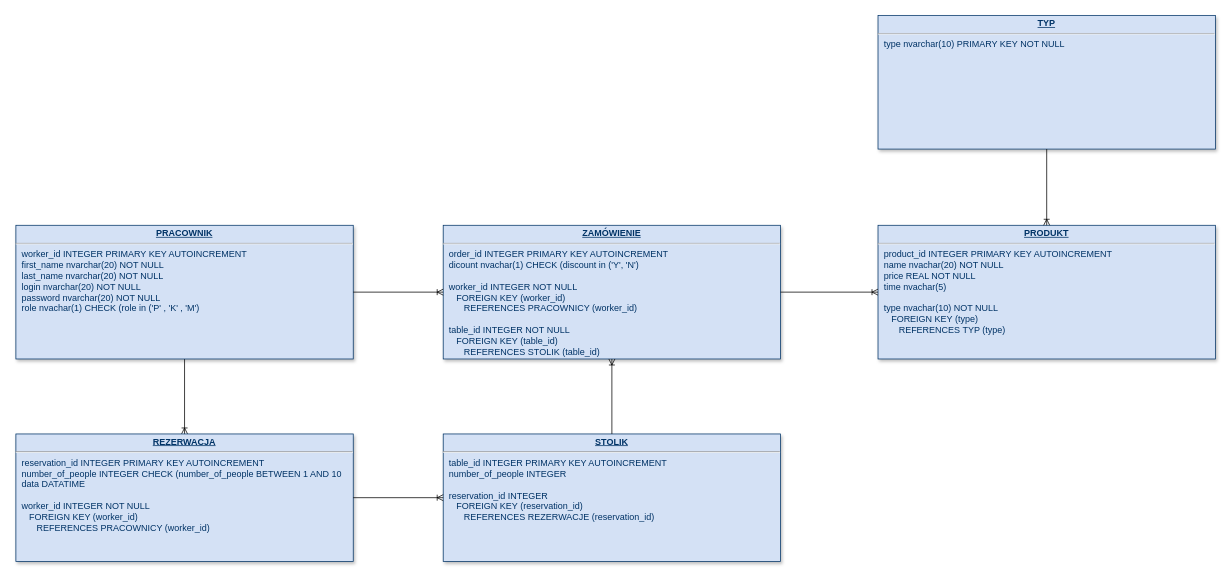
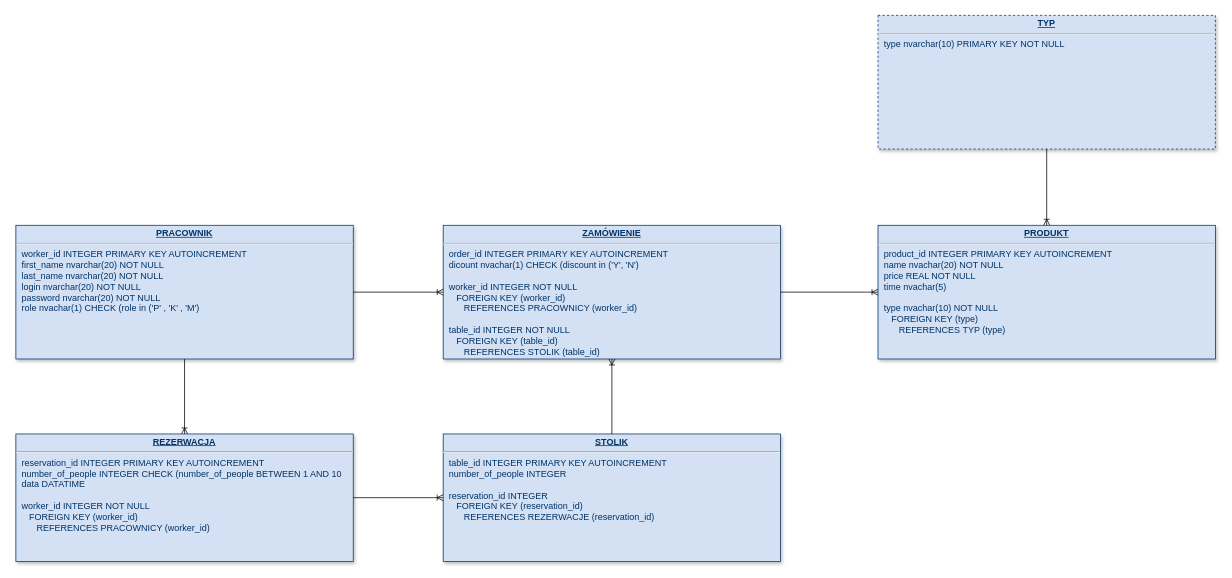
(1047, 82) -> (1047, 82)
